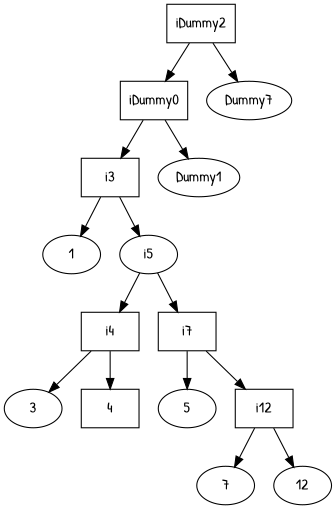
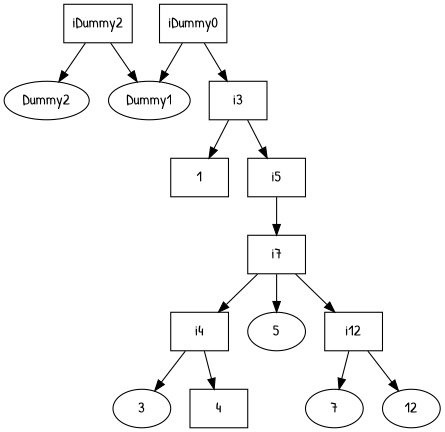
(180, 58) -> (121, 58)
(249, 101) -> (47, 101)
(72, 255) -> (200, 178)
(149, 255) -> (277, 178)
(132, 288) -> (242, 289)
